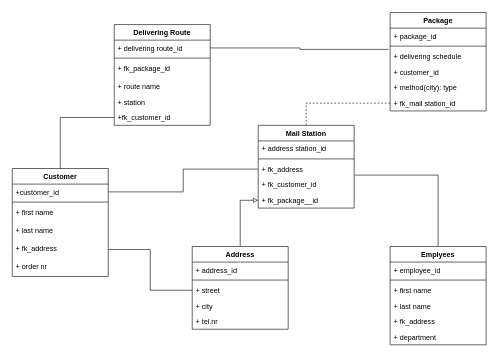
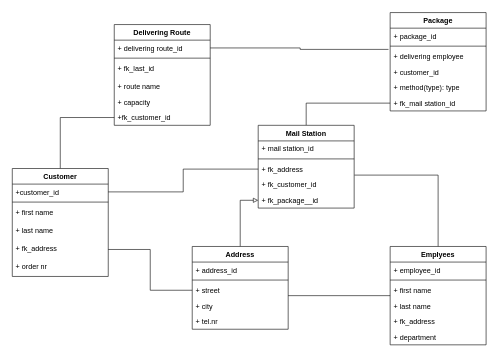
(430, 56) -> (430, 56)
(146, 68) -> (139, 68)
(430, 88) -> (431, 88)
(134, 102) -> (136, 102)
(336, 103) -> (336, 103)
(298, 149) -> (290, 149)
none -> (339, 296)
